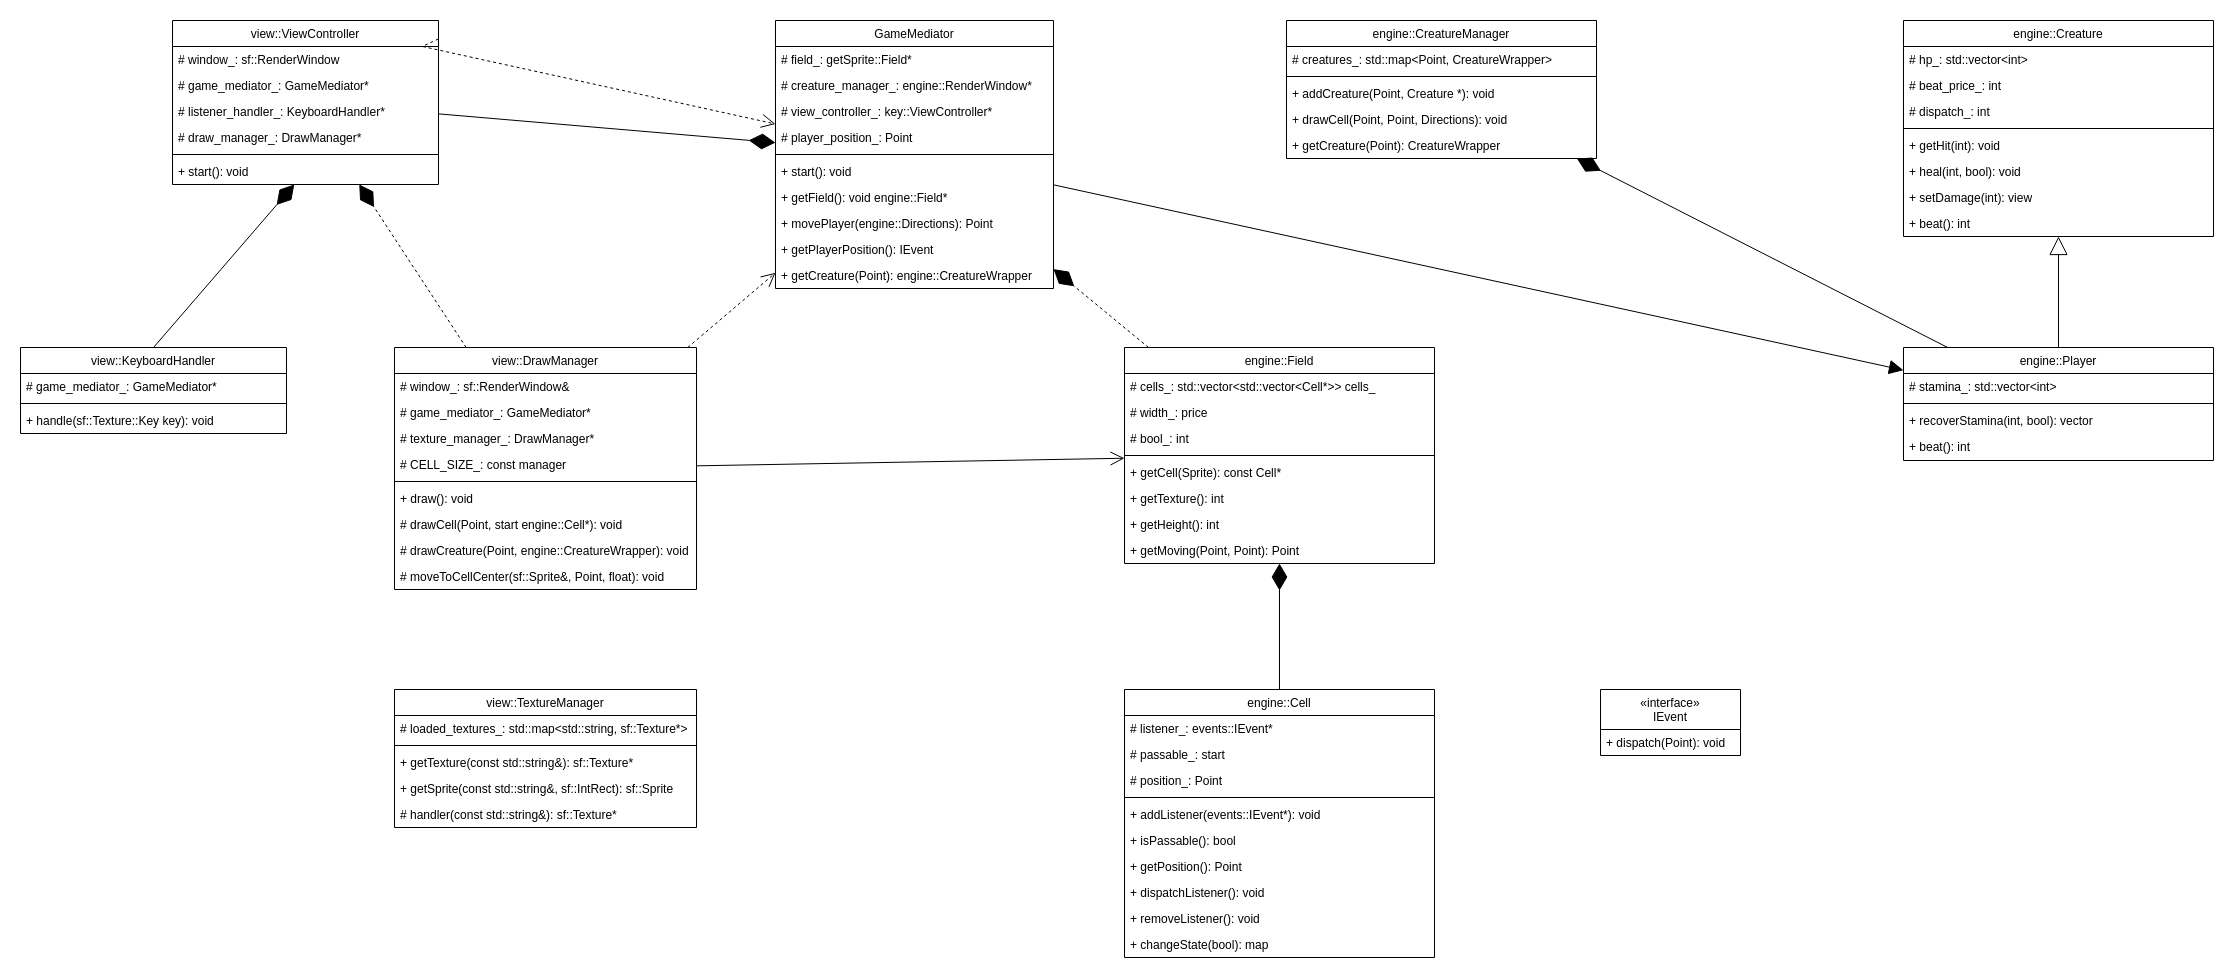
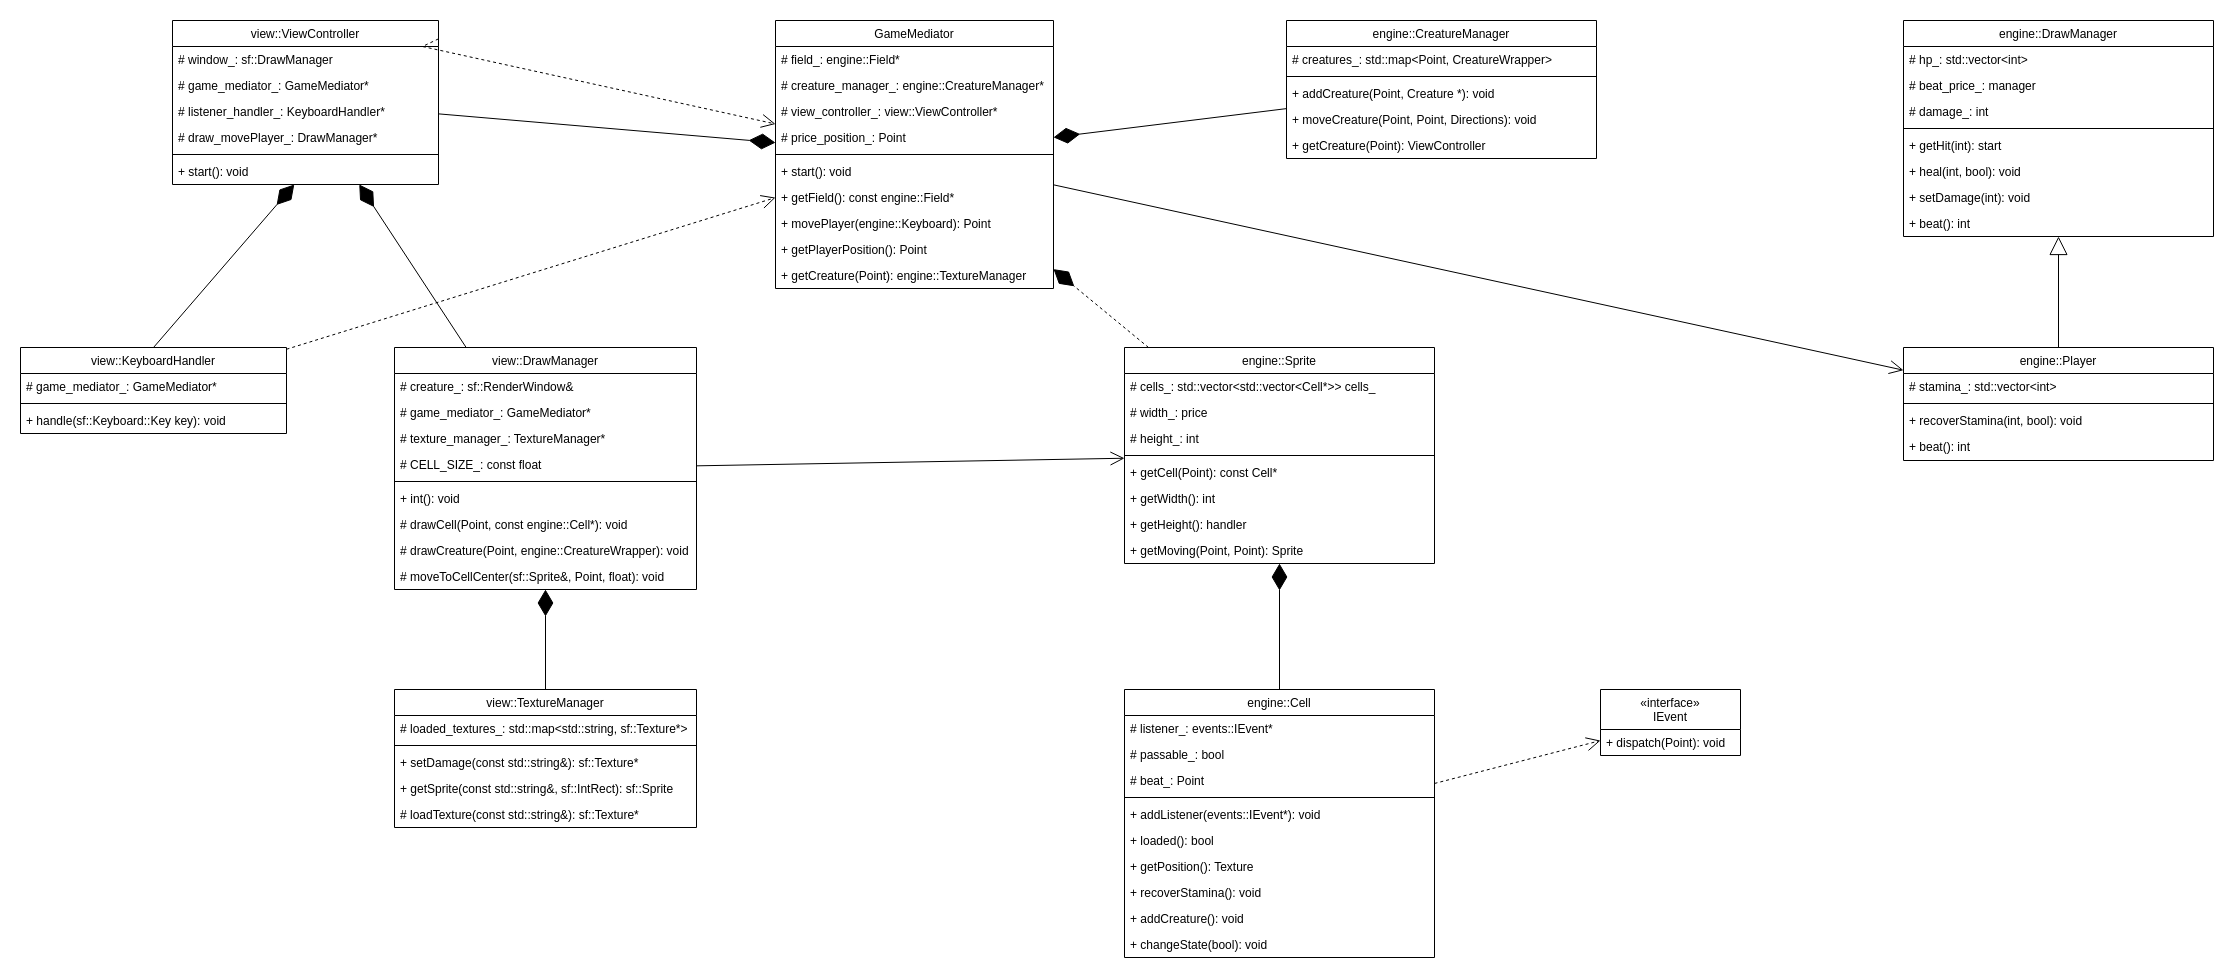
(2058, 34) -> (2058, 34)
(258, 60) -> (256, 60)
(856, 60) -> (846, 60)
(913, 86) -> (924, 86)
(1963, 86) -> (1978, 86)
(900, 112) -> (902, 112)
(1955, 112) -> (1950, 112)
(1411, 120) -> (1428, 120)
none -> (1182, 122)
(271, 138) -> (279, 138)
(854, 138) -> (851, 138)
(1412, 146) -> (1404, 146)
(1963, 146) -> (1968, 146)
(875, 198) -> (880, 198)
(1975, 198) -> (1975, 198)
(896, 224) -> (893, 224)
(869, 250) -> (864, 250)
(1774, 259) -> none
none -> (529, 274)
(419, 276) -> (419, 276)
(923, 276) -> (919, 276)
(730, 311) -> none
(1279, 361) -> (1279, 361)
(1888, 367) -> (1893, 368)
(483, 387) -> (491, 387)
(131, 421) -> (135, 421)
(2014, 421) -> (2006, 421)
(503, 439) -> (513, 439)
(1163, 439) -> (1169, 439)
(484, 465) -> (476, 465)
(1217, 473) -> (1213, 473)
(441, 499) -> (436, 499)
(1188, 499) -> (1179, 499)
(524, 525) -> (524, 525)
(1183, 525) -> (1196, 525)
(1223, 551) -> (1227, 551)
none -> (546, 652)
(1184, 755) -> (1179, 755)
none -> (1517, 762)
(541, 763) -> (537, 763)
(1181, 781) -> (1171, 781)
(529, 815) -> (542, 815)
(1189, 841) -> (1178, 841)
(1195, 867) -> (1203, 867)
(1208, 893) -> (1203, 893)
(1203, 919) -> (1194, 919)
(1204, 945) -> (1206, 945)
